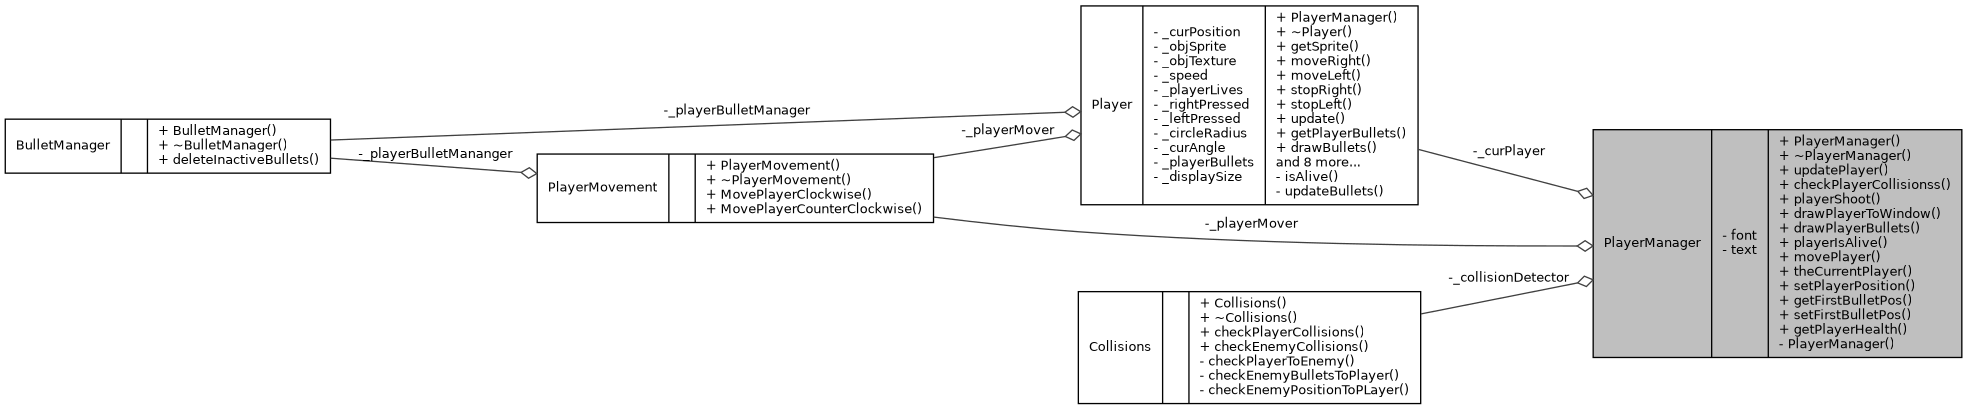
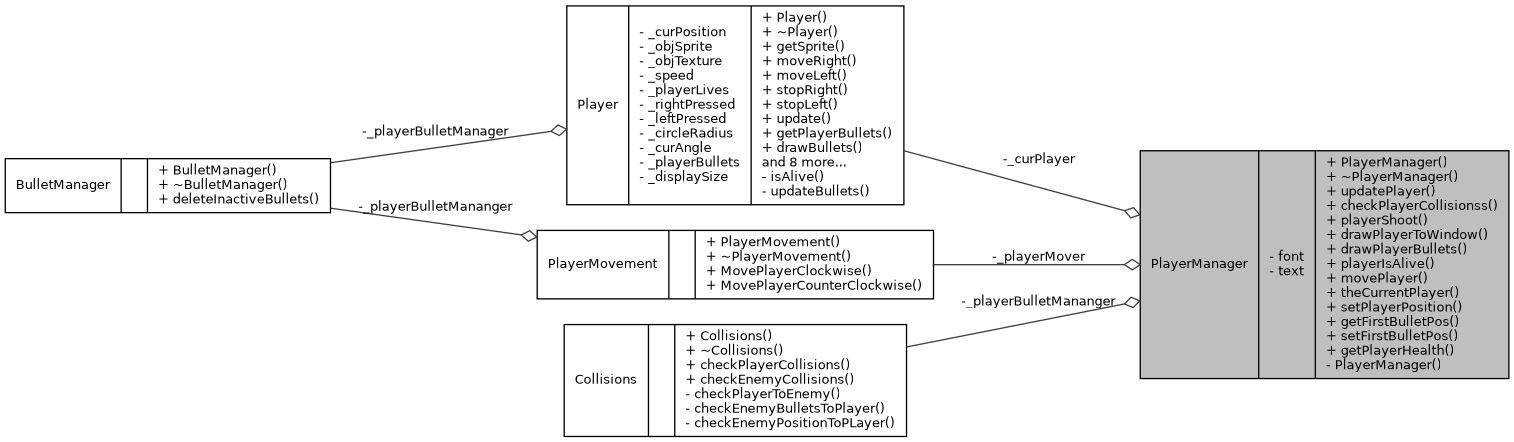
(1337, 18) -> (795, 18)
(1000, 147) -> none
(1507, 278) -> (1037, 302)
